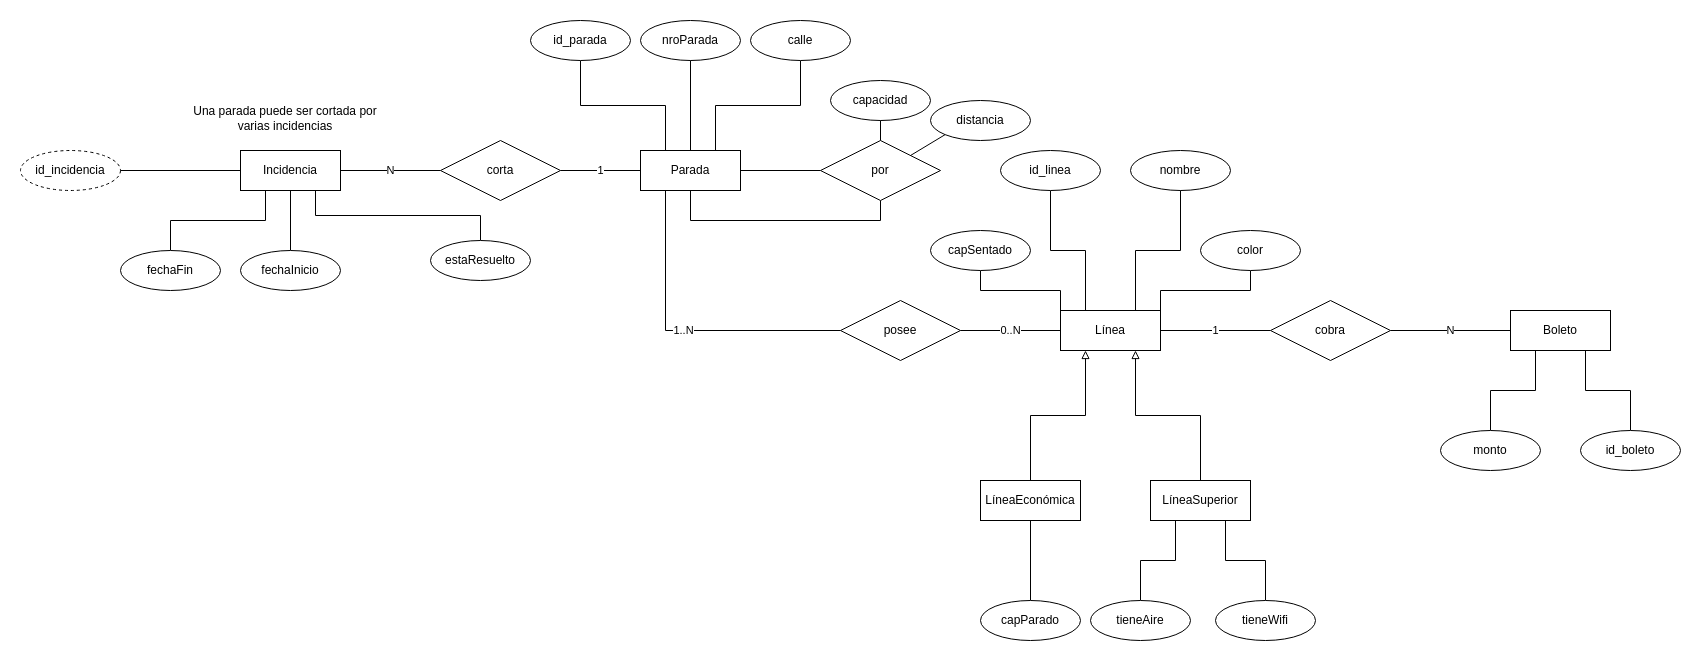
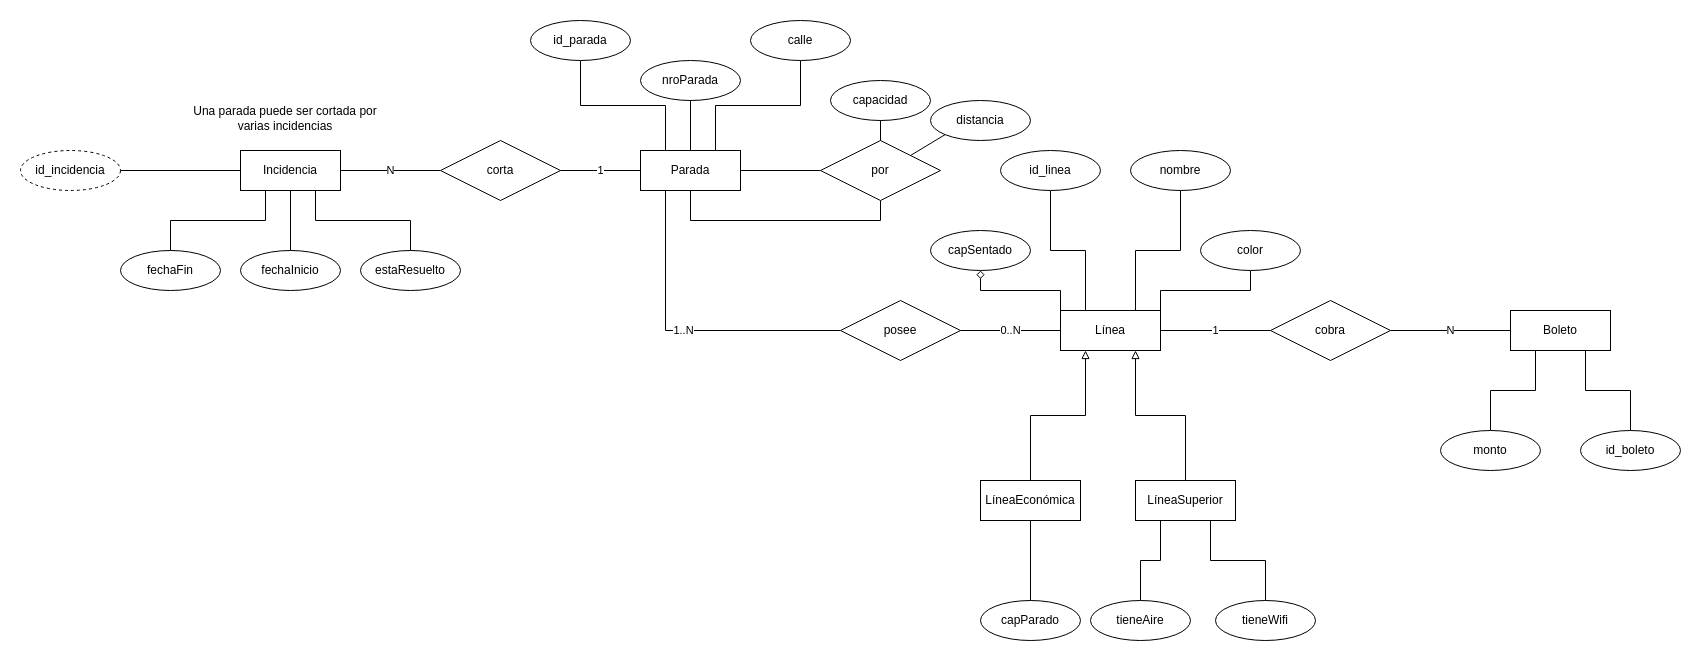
(691, 41) -> (691, 81)
(481, 261) -> (411, 271)
(981, 275) -> (981, 279)
(1201, 501) -> (1186, 501)
